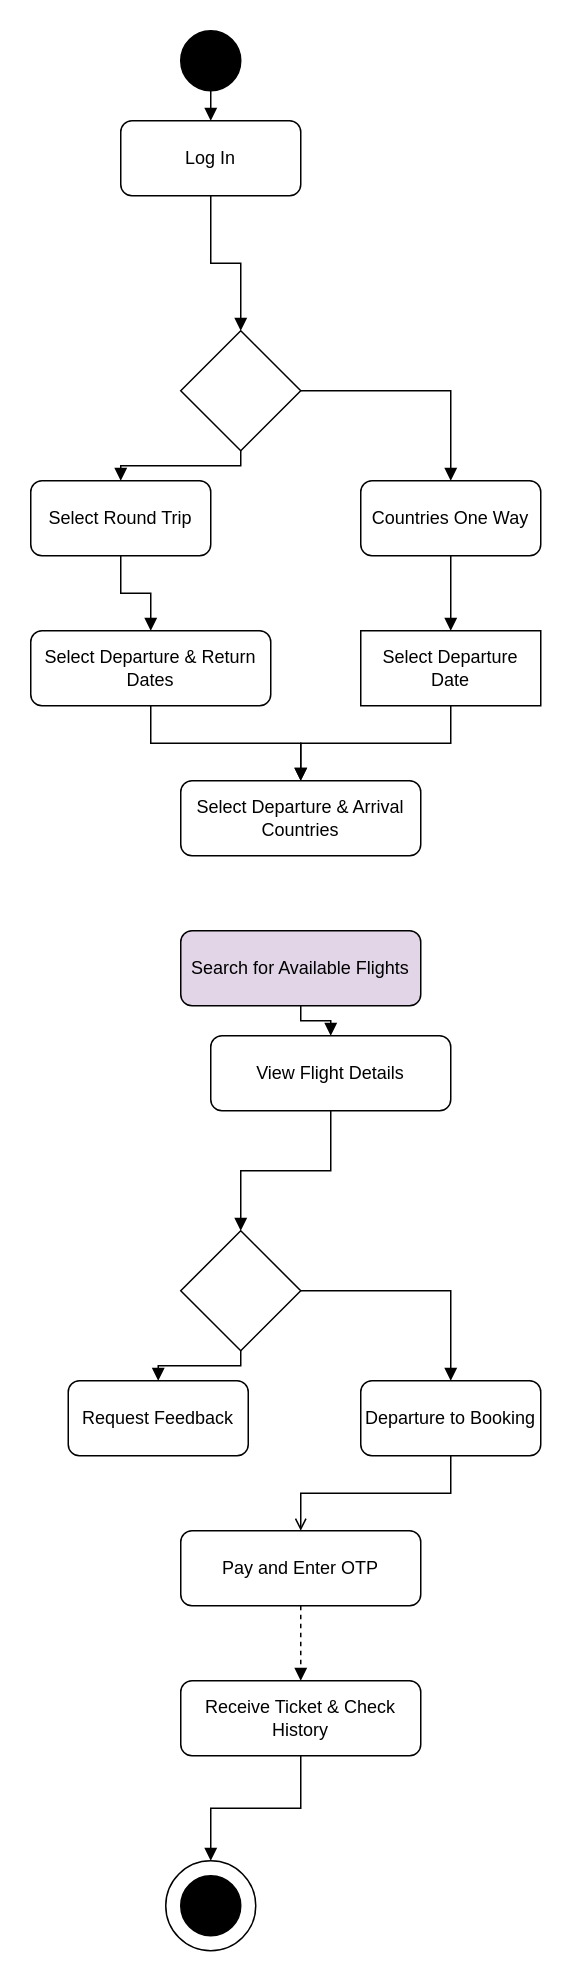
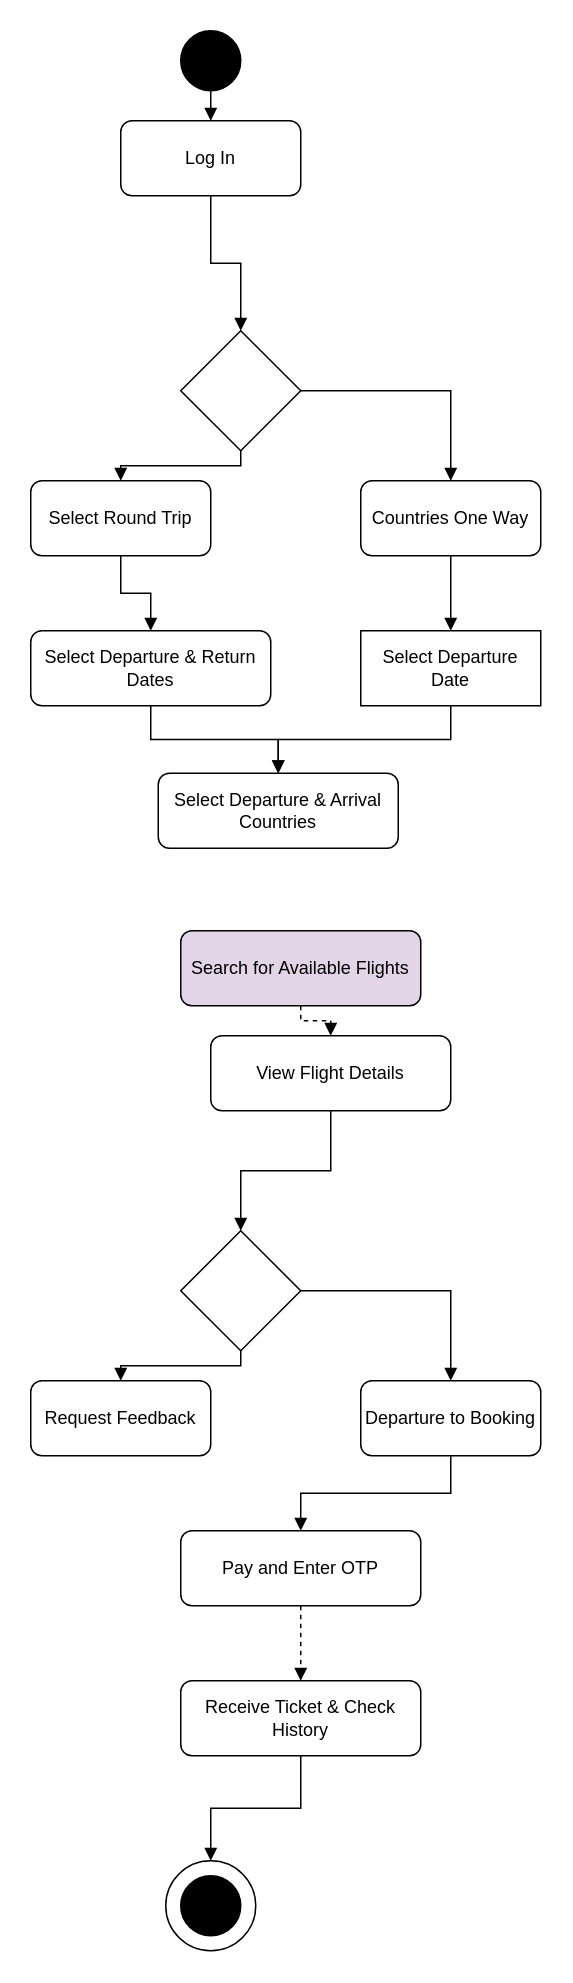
(301, 818) -> (278, 811)
(310, 1021) -> (310, 1021)
(158, 1418) -> (121, 1418)
(301, 1521) -> (301, 1517)
